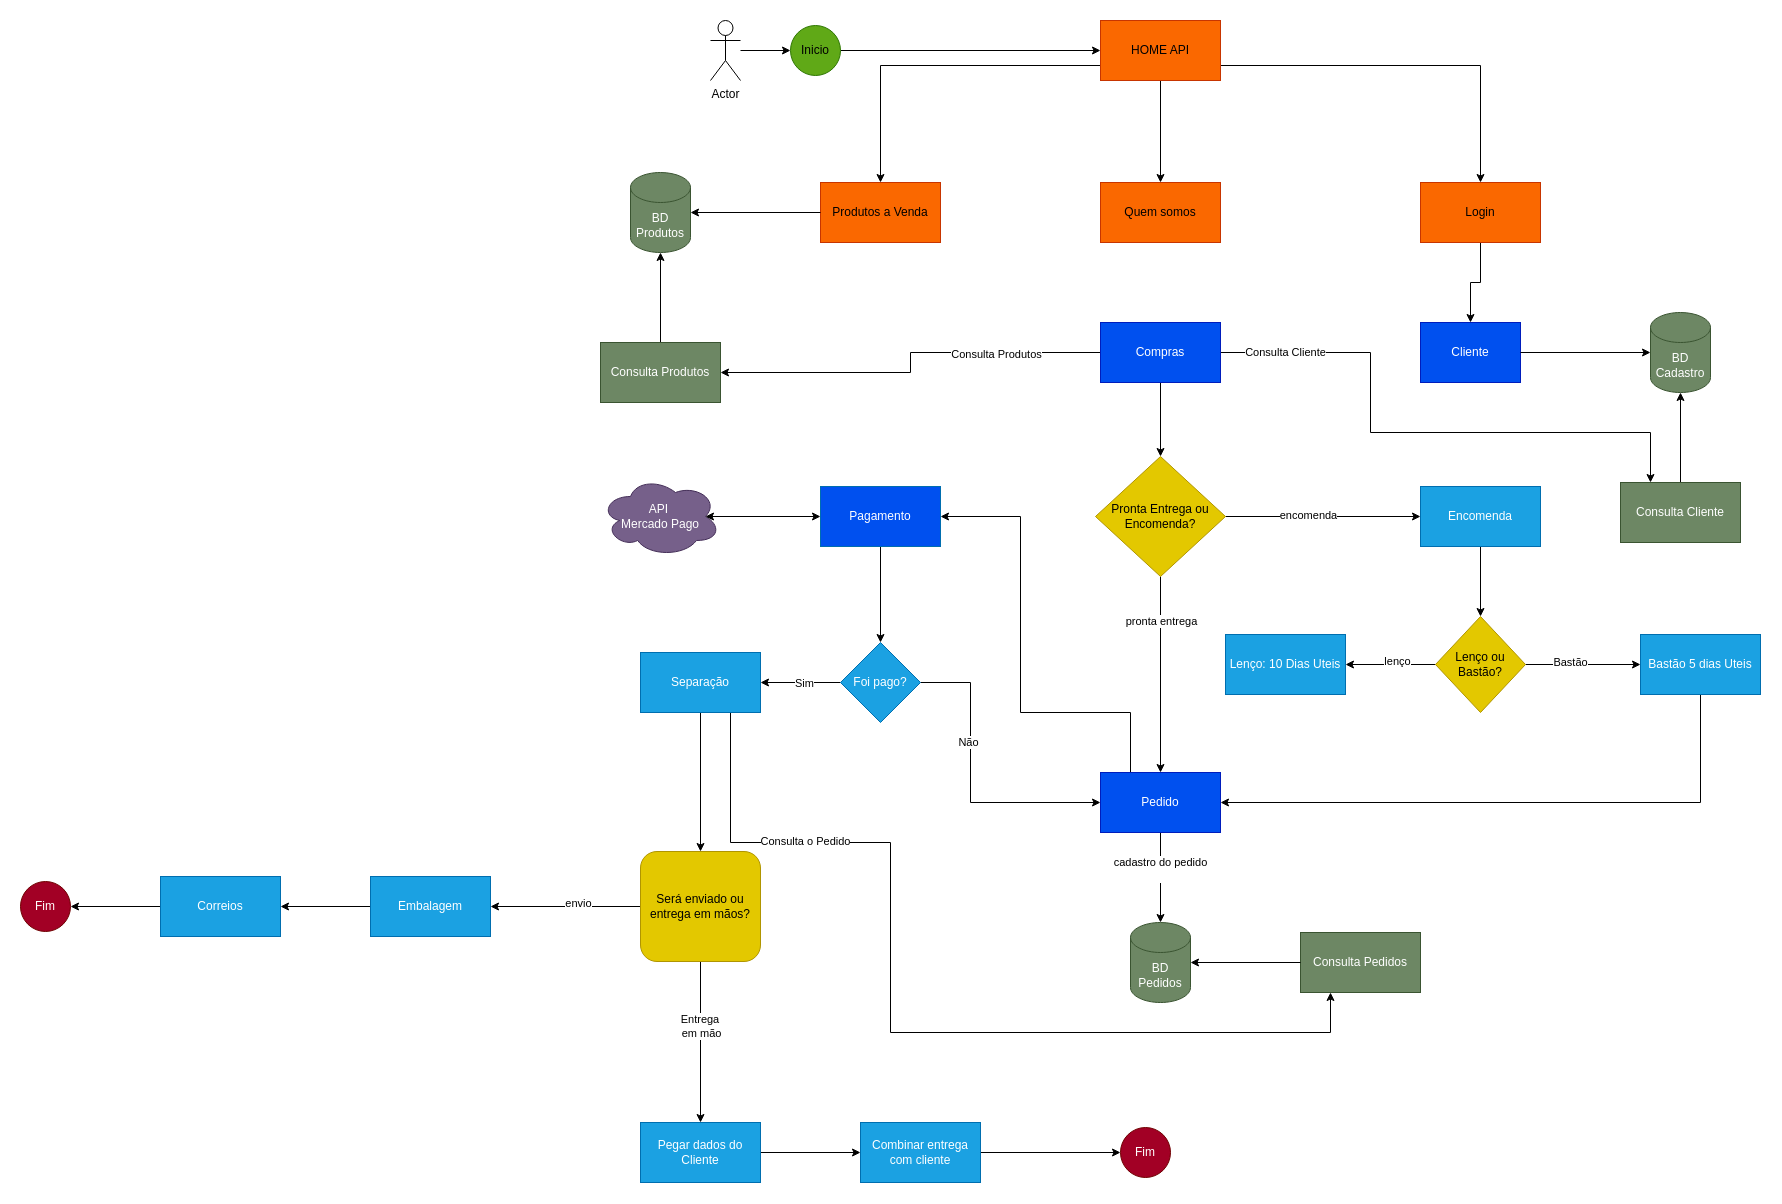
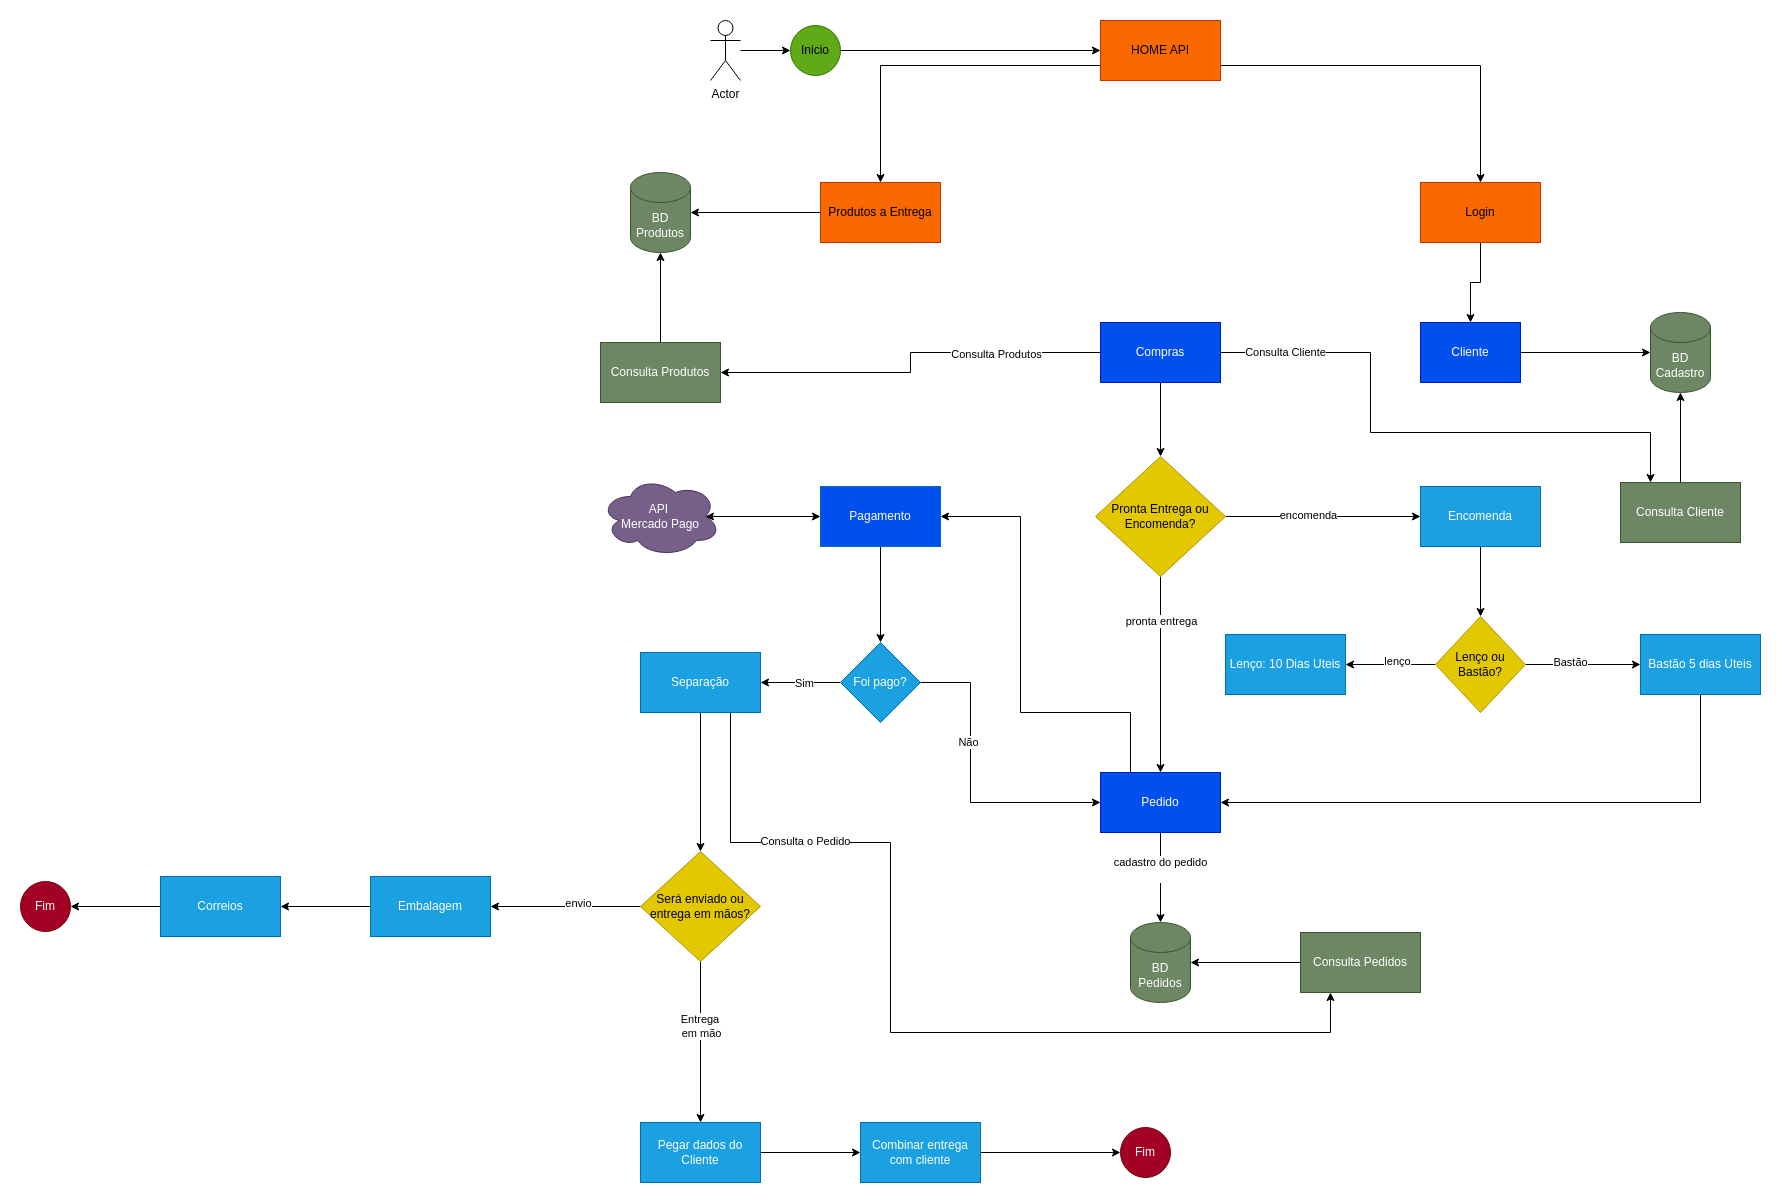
(1161, 128) -> none
(881, 213) -> (881, 213)
(1161, 213) -> none
(701, 907) -> (701, 907)
